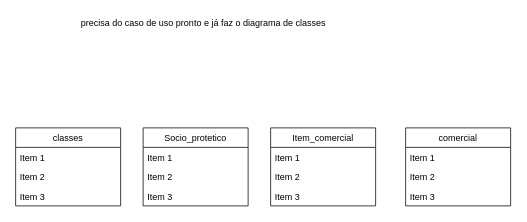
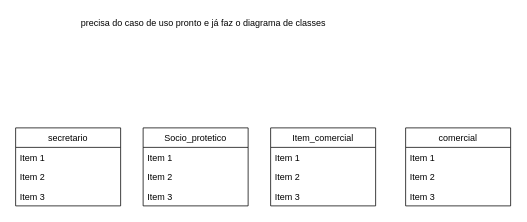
(68, 138) -> (68, 138)
